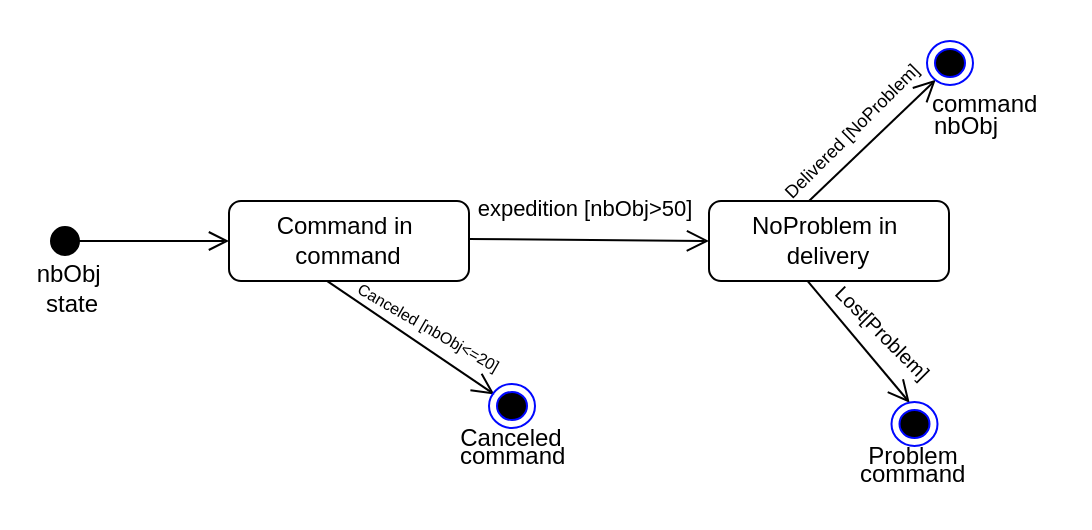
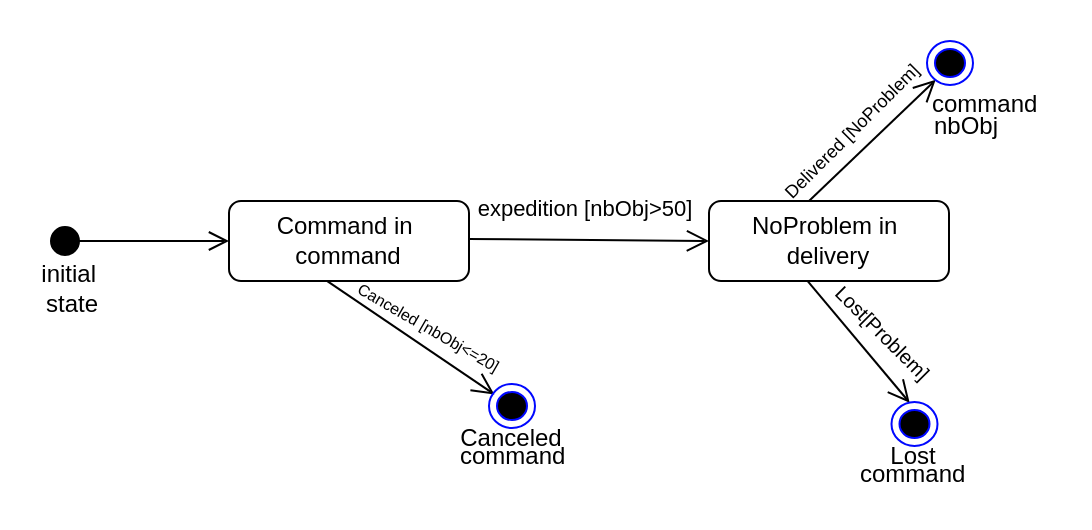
(73, 289) -> (73, 289)
(914, 457) -> (914, 457)
